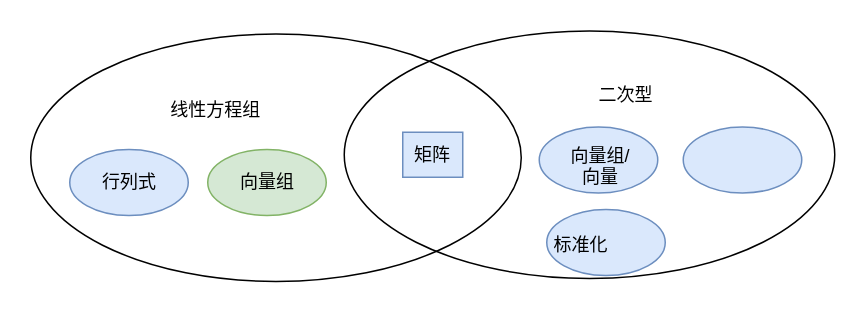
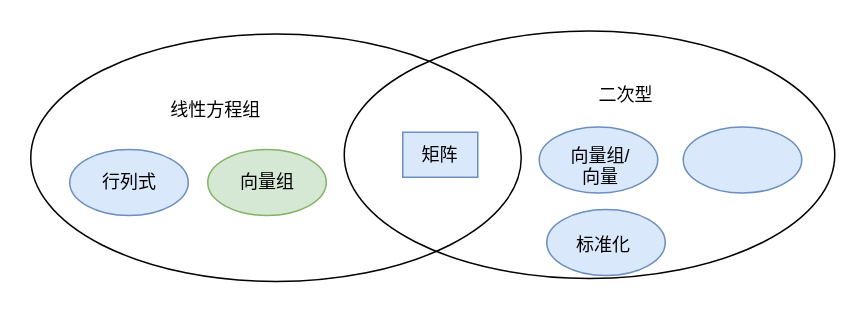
(433, 155) -> (440, 155)
(584, 242) -> (606, 242)
